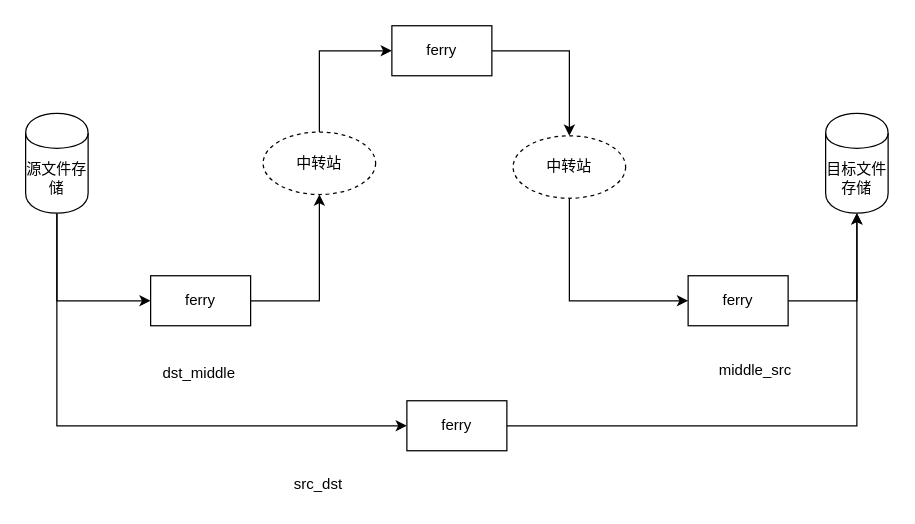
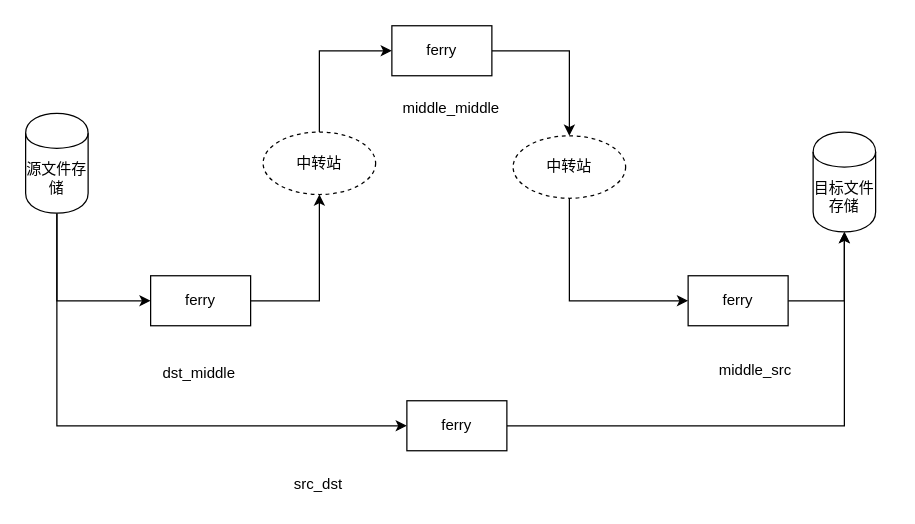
none -> (457, 108)
(857, 163) -> (844, 182)
